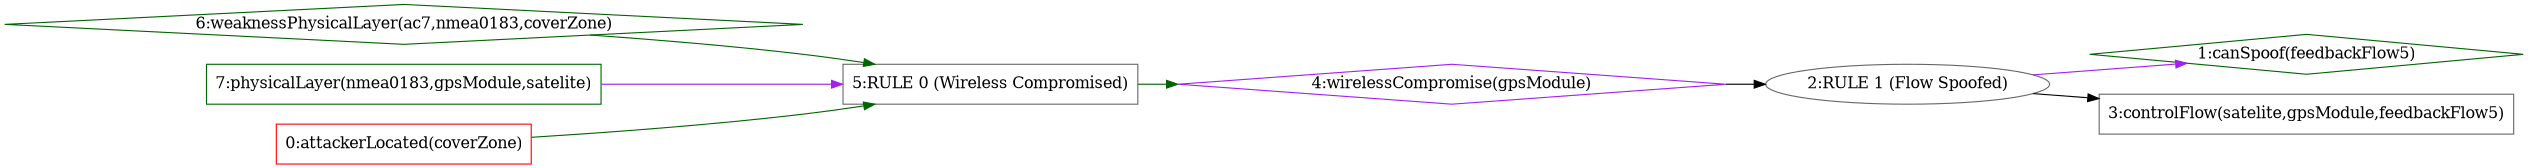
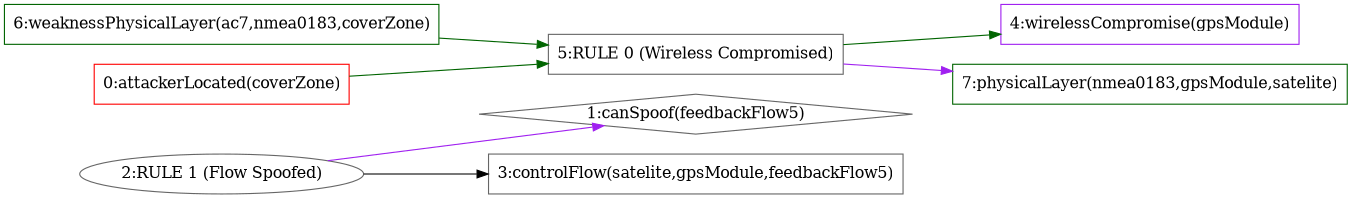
(404, 24) -> (222, 24)
(2306, 54) -> (696, 114)
(716, 84) -> (892, 67)
(1452, 84) -> (1150, 24)
(1740, 84) -> none
